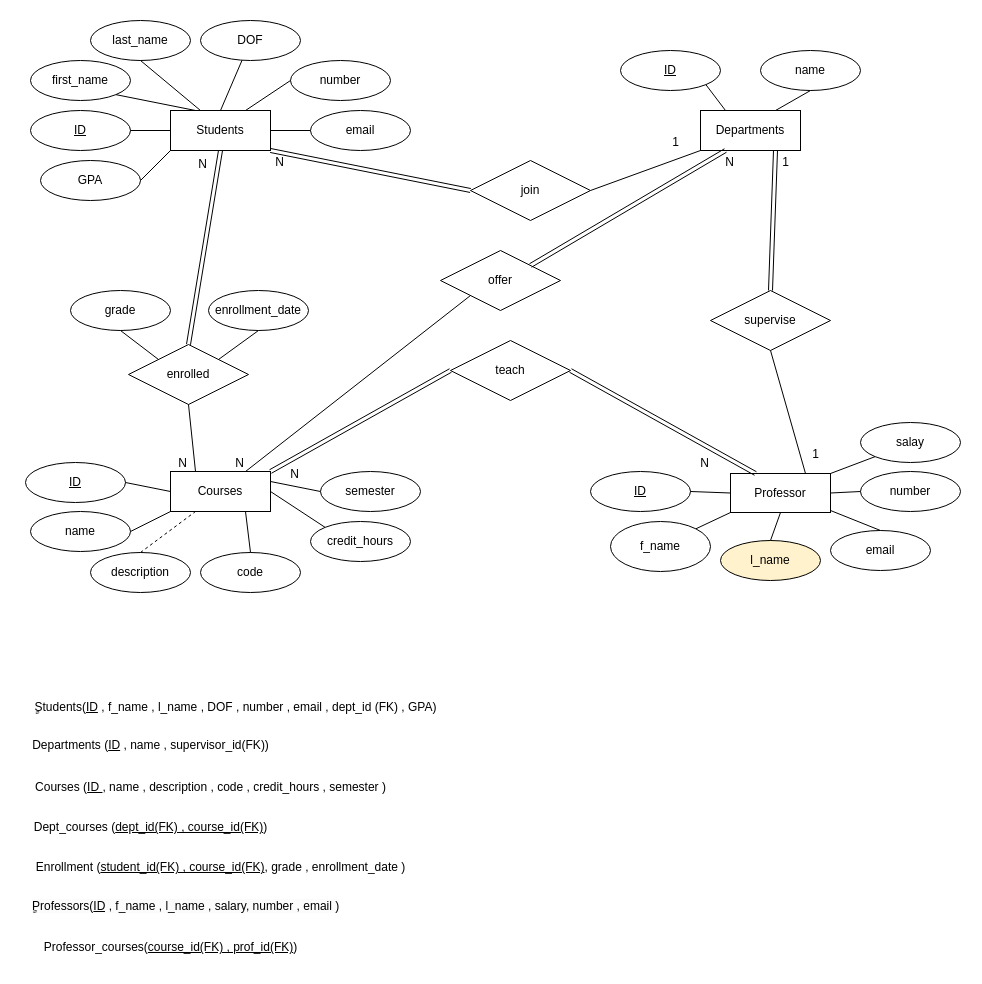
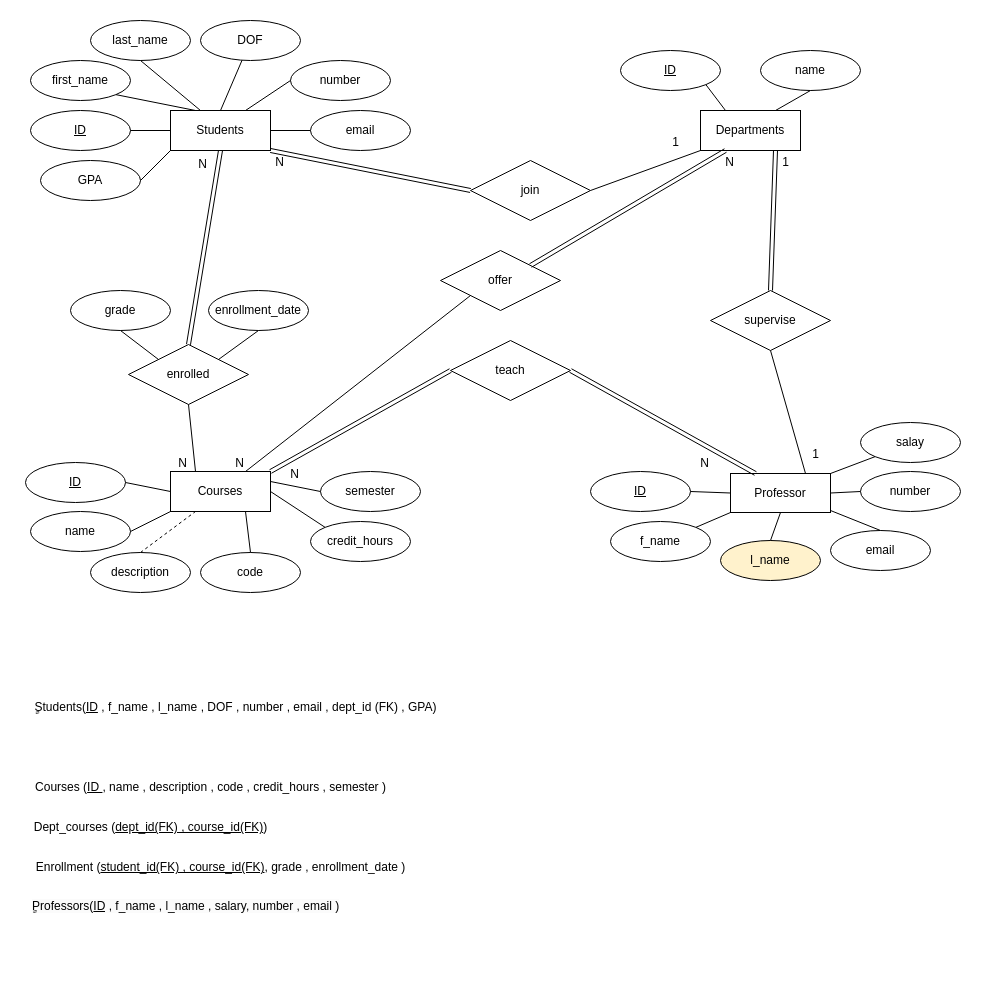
(661, 547) -> (661, 542)
(151, 746) -> none
(171, 948) -> none
